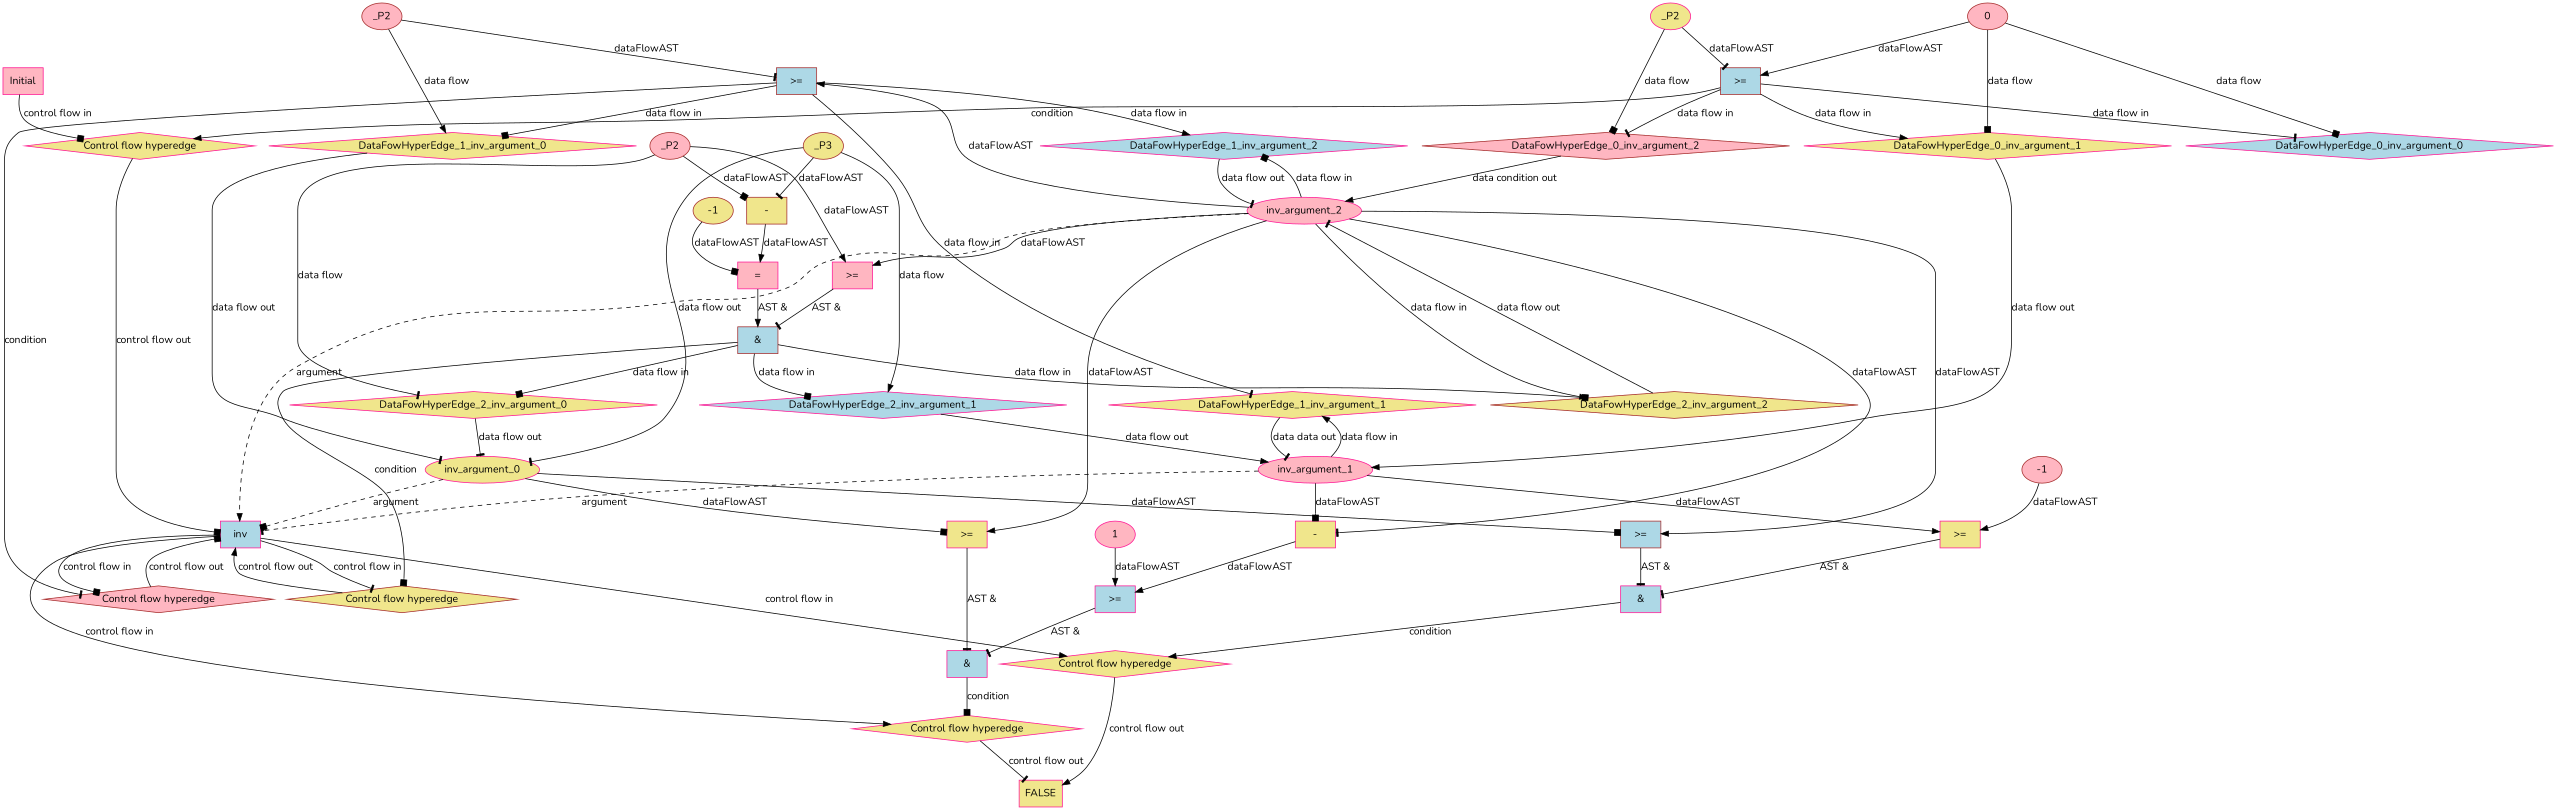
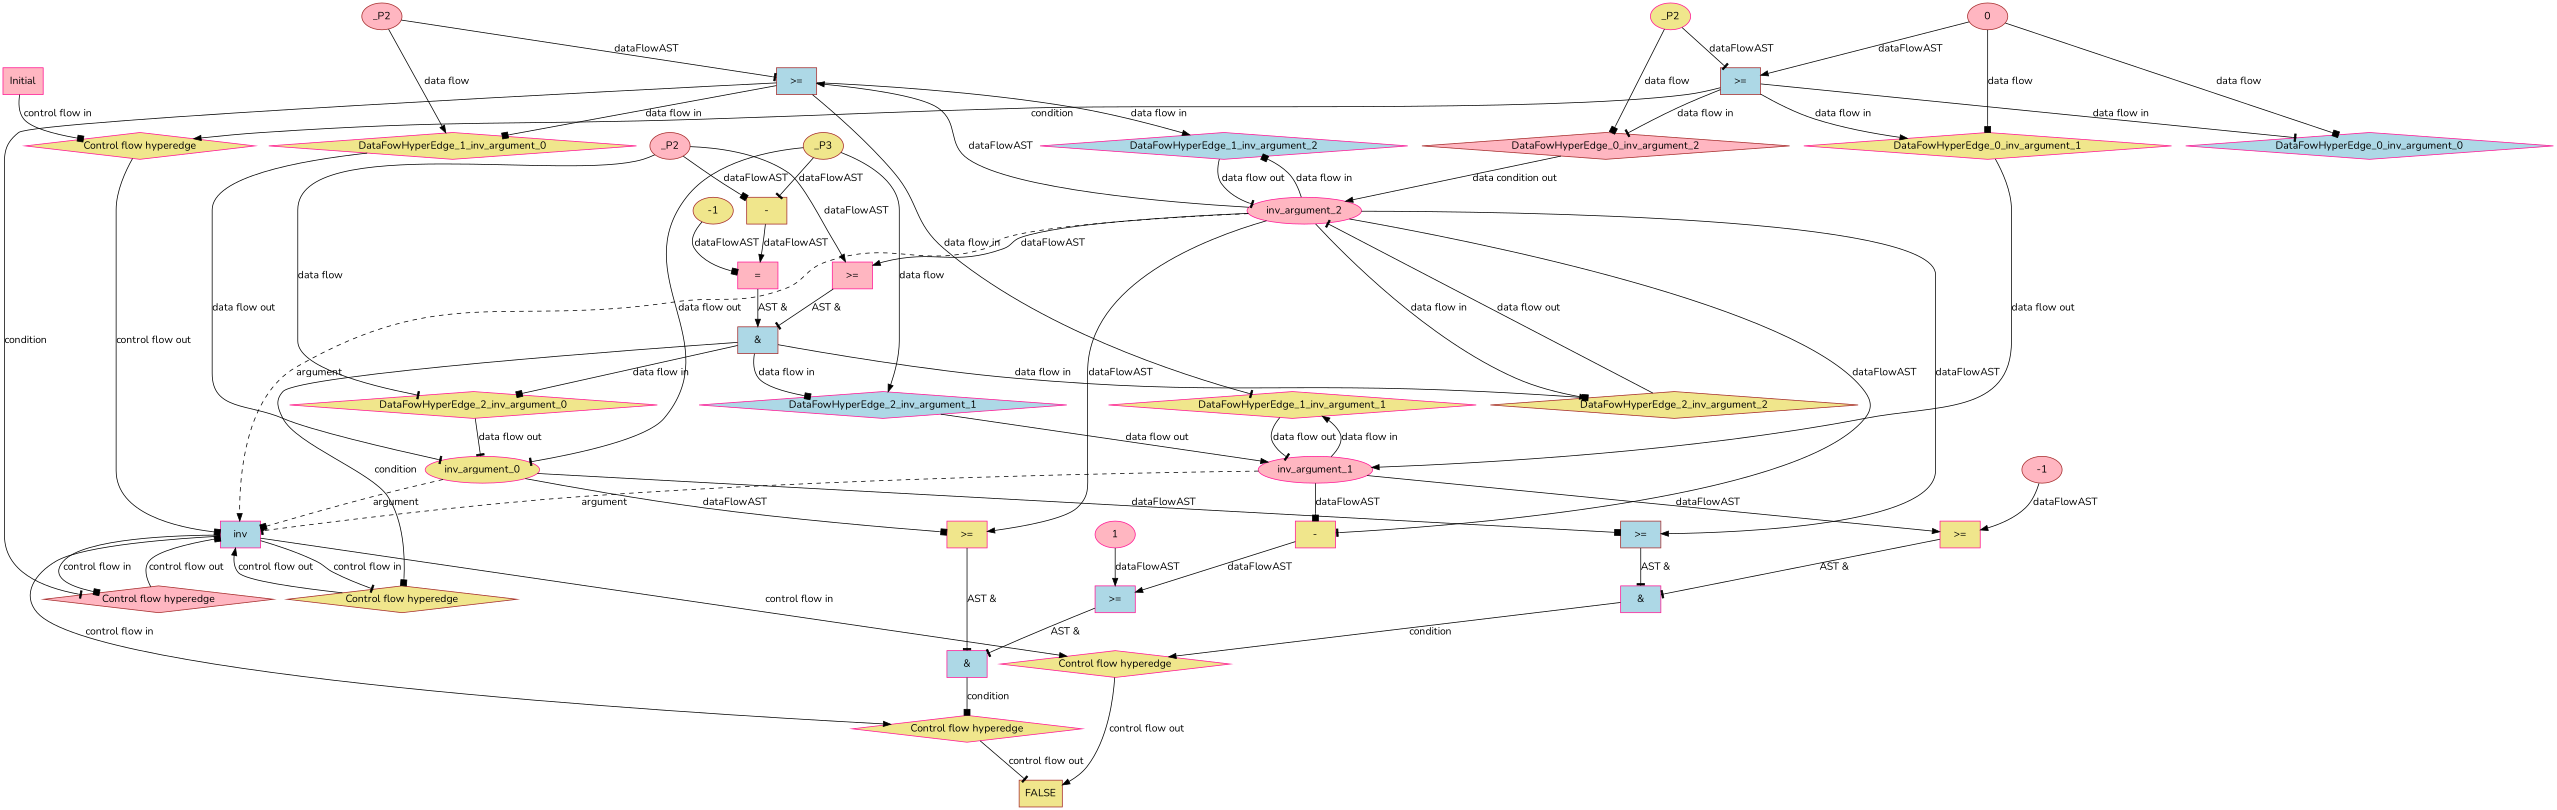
(1305, 437) -> (1305, 437)
(1041, 794) -> (1041, 794)
